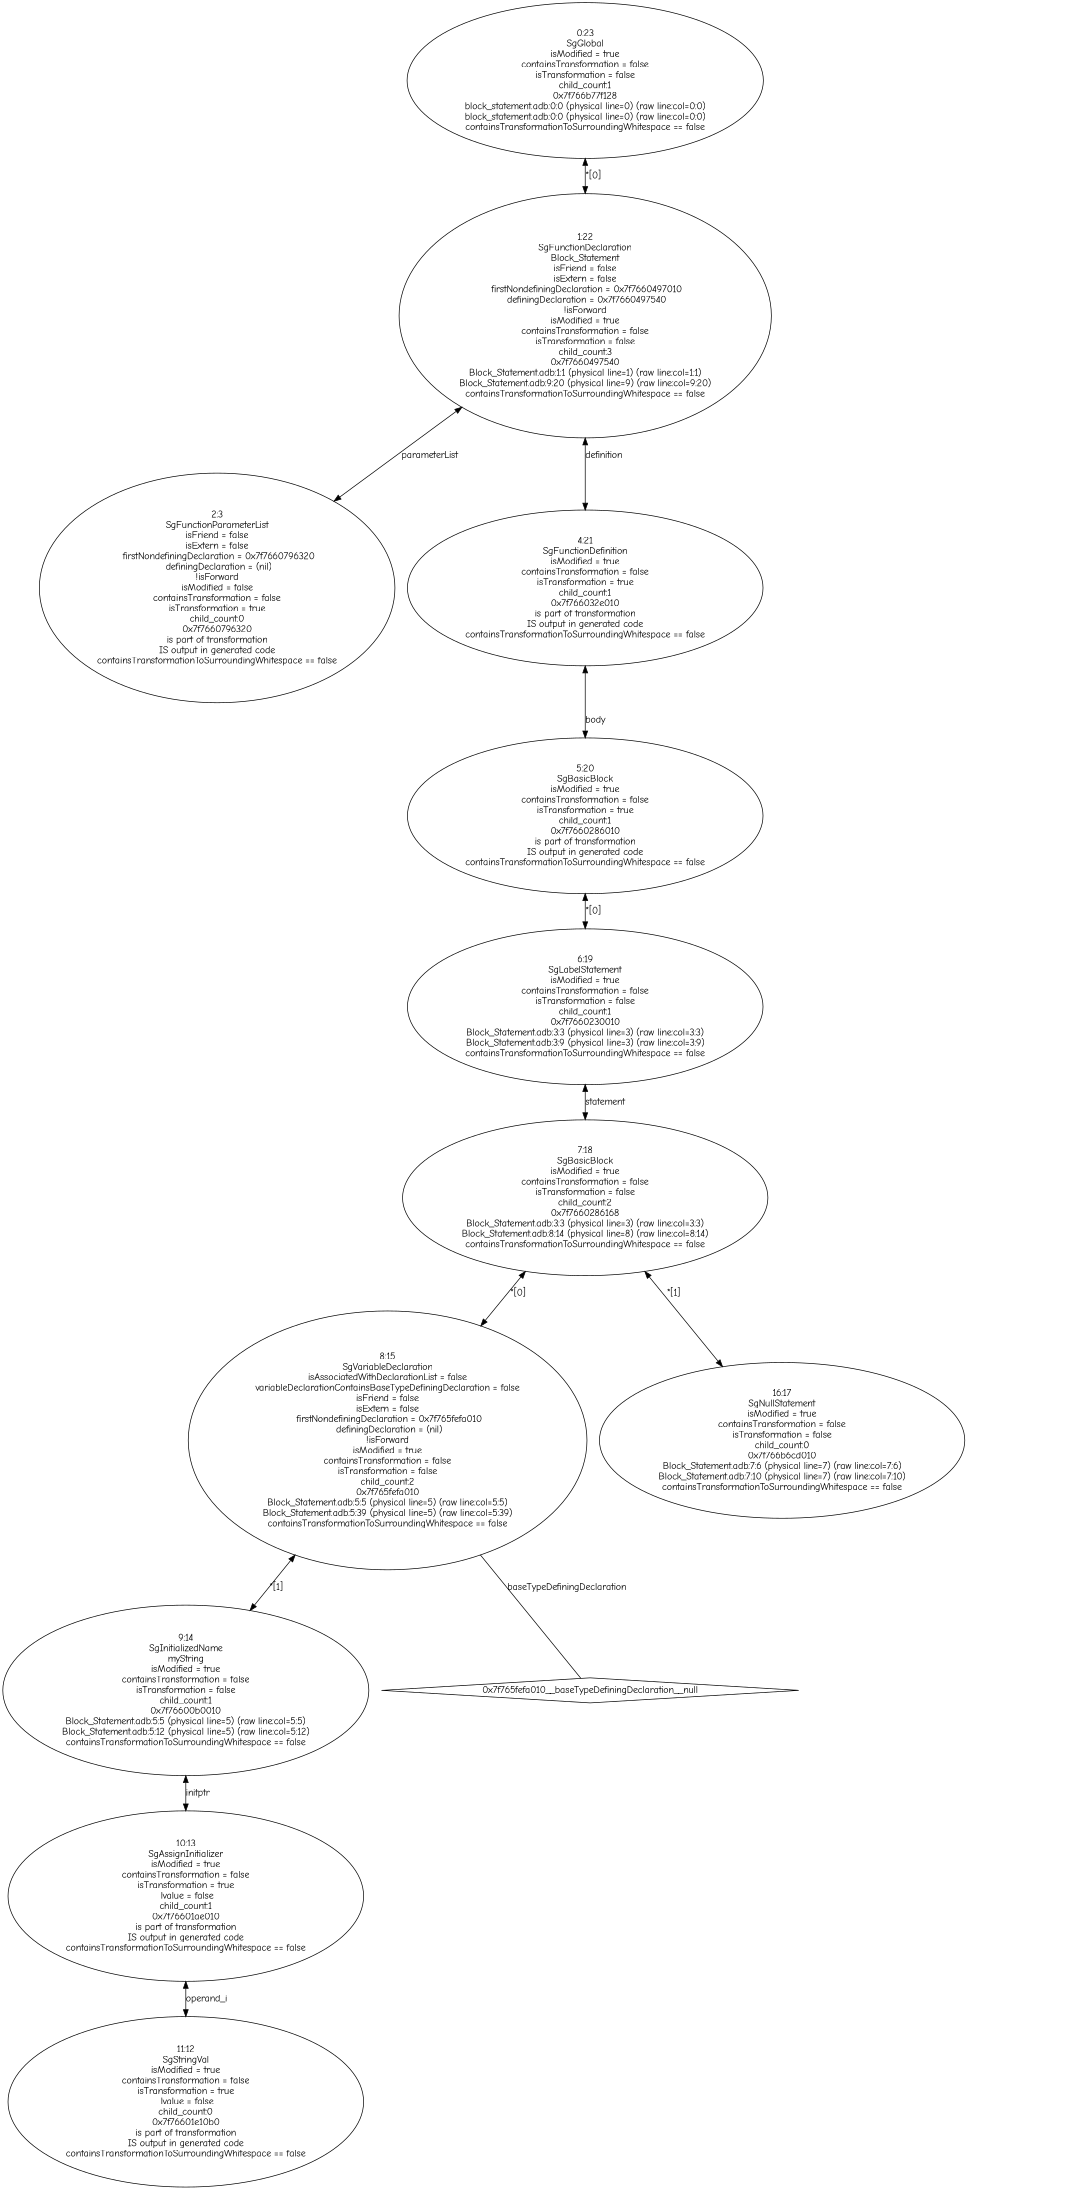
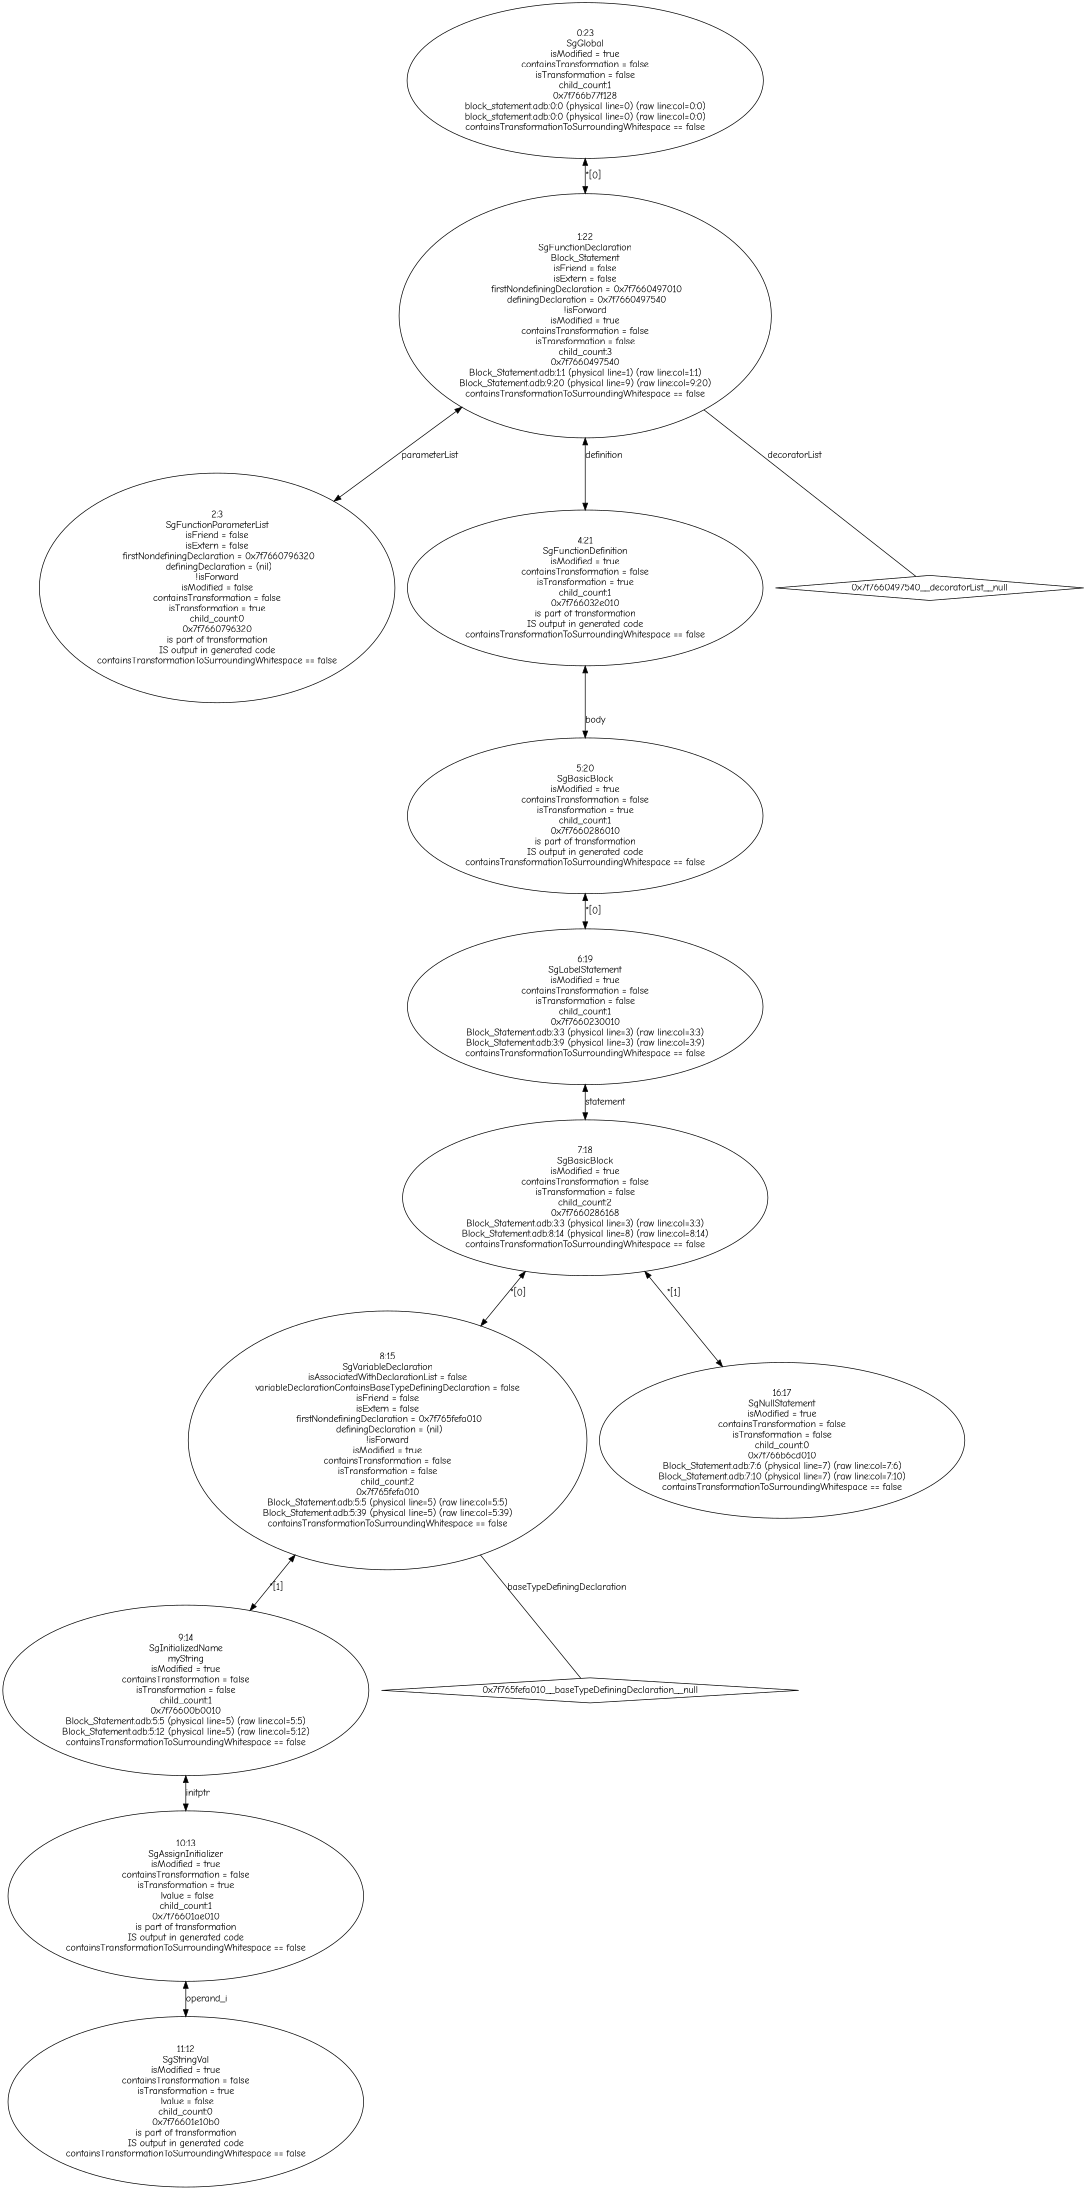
none -> (930, 588)
